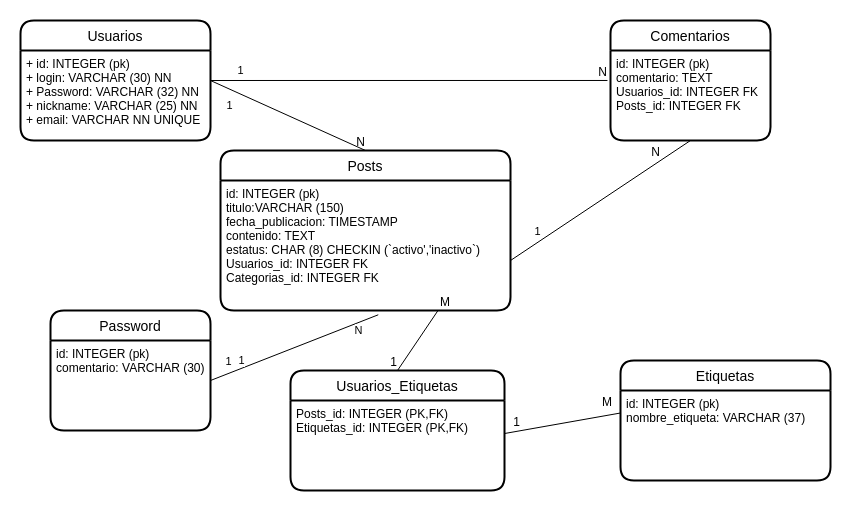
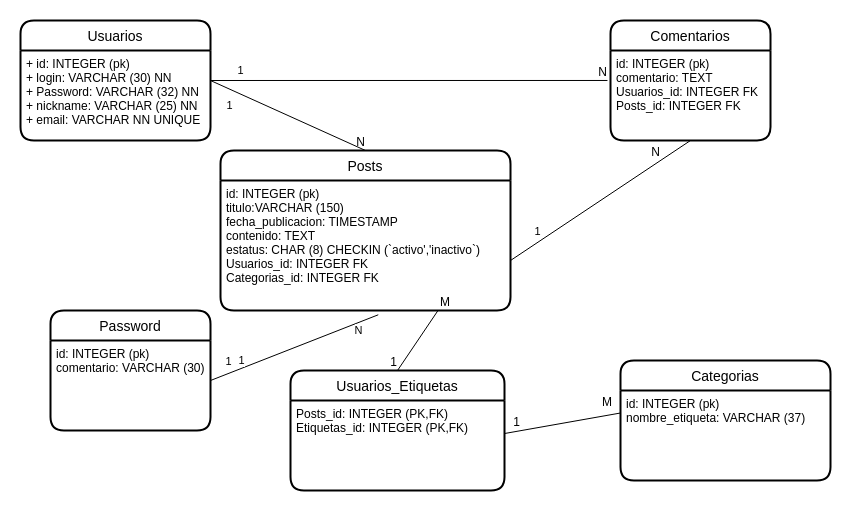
(725, 376) -> (725, 376)
